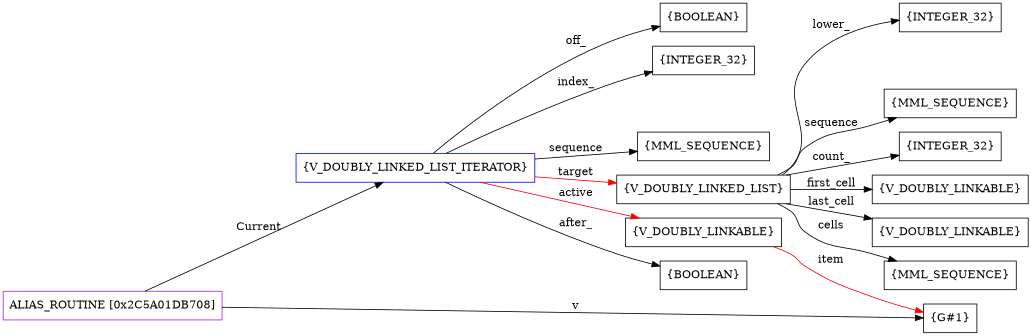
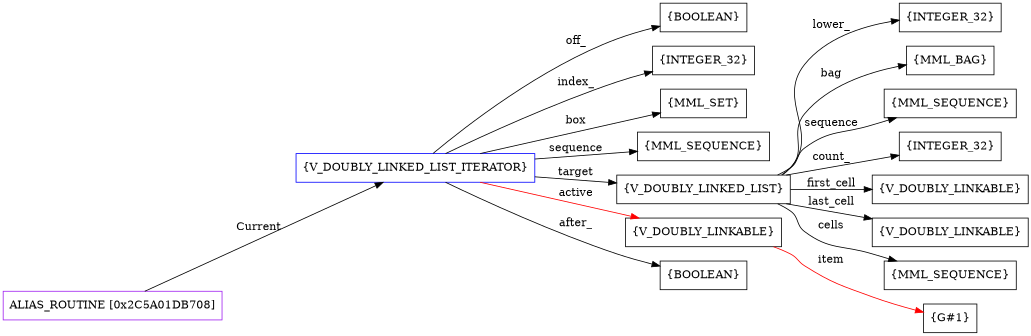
none -> (950, 60)
none -> (704, 103)
(572, 180) -> (572, 180)
(569, 313) -> none
